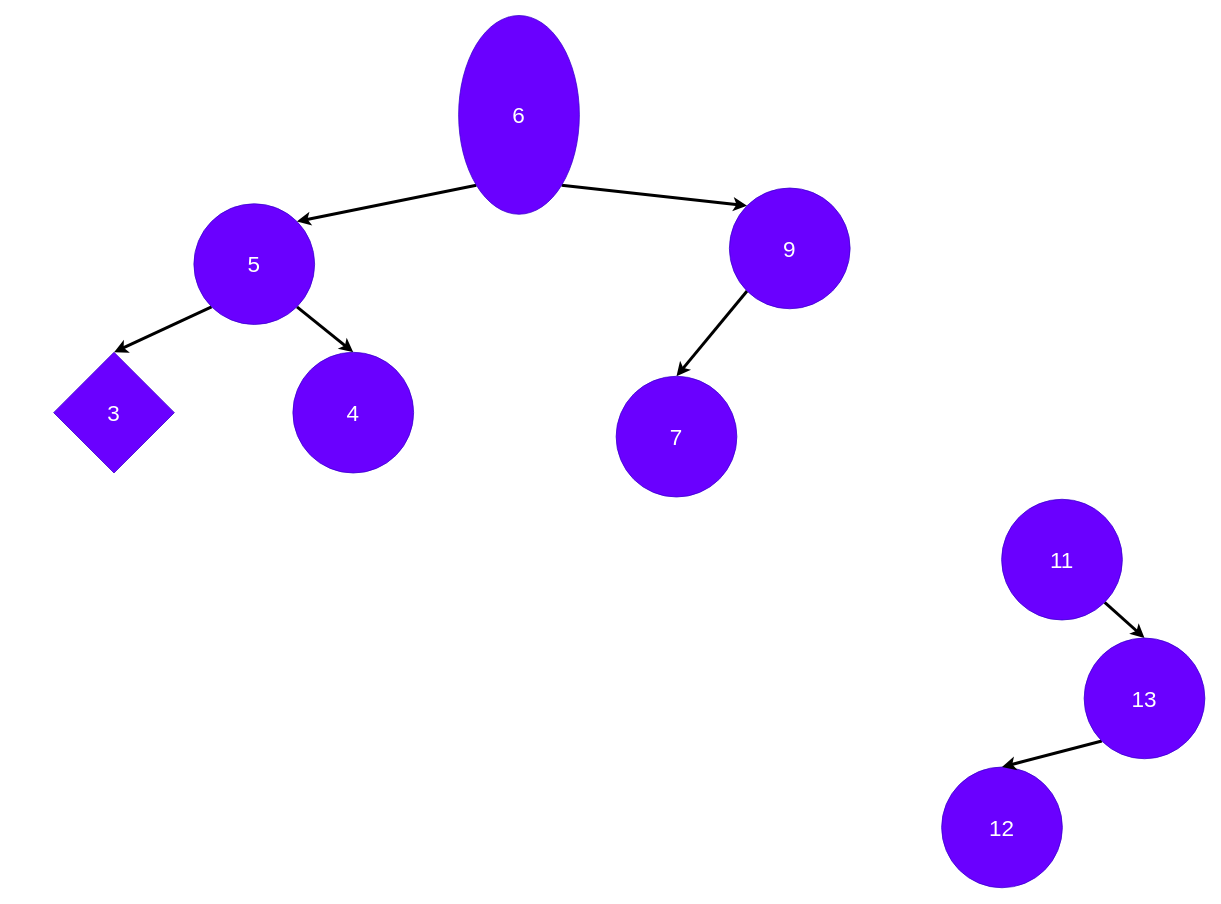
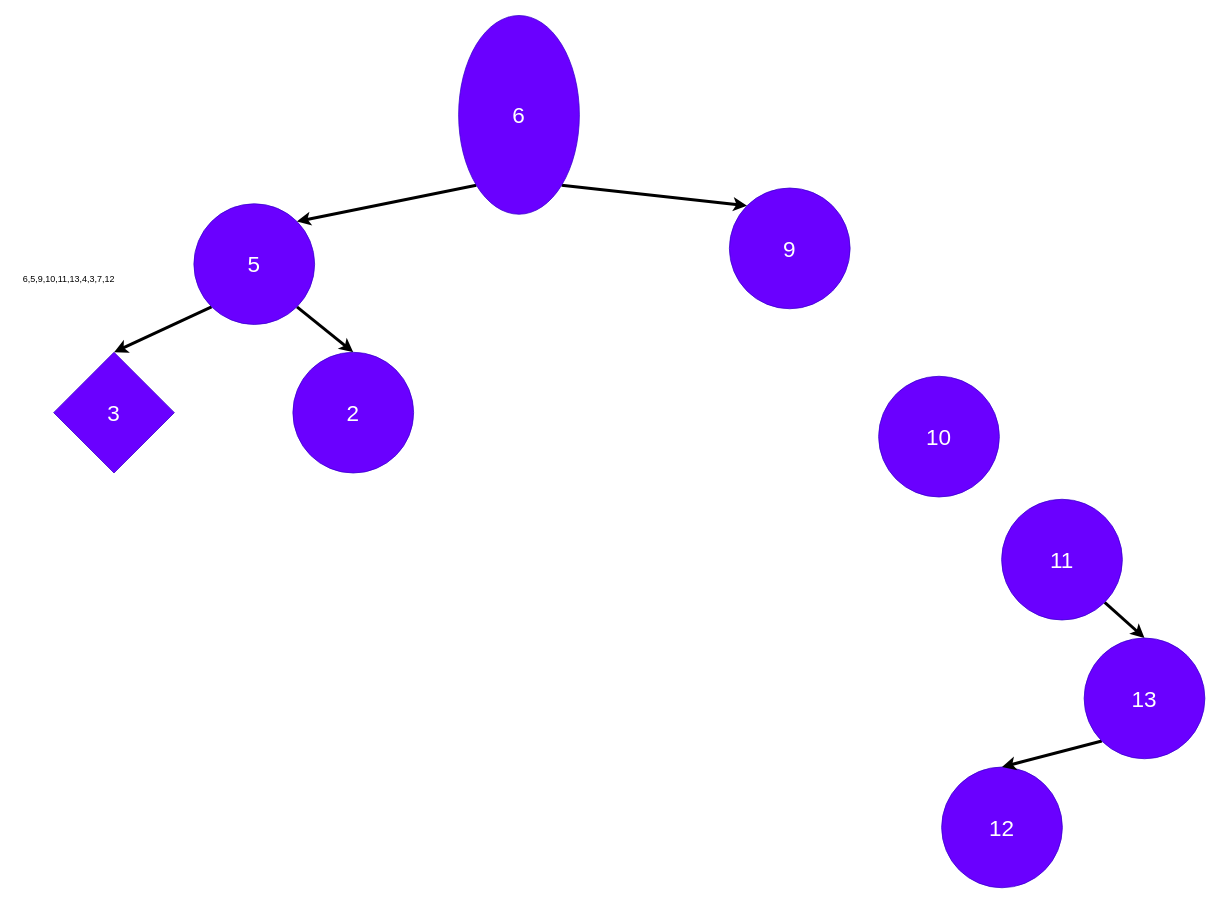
none -> (68, 279)
(715, 330) -> none
(353, 413) -> (353, 413)
(677, 437) -> none
none -> (939, 437)
